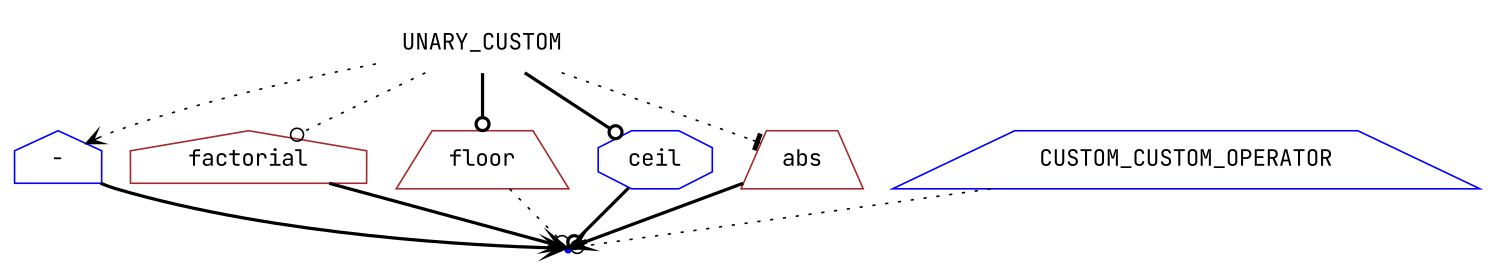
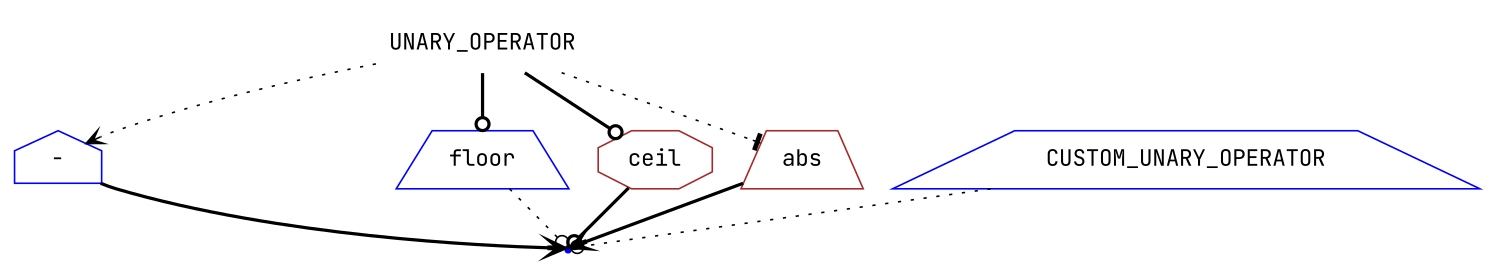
(483, 44) -> (483, 44)
(249, 160) -> none
(483, 160) -> (483, 160)
(655, 160) -> (655, 160)
(1186, 160) -> (1186, 160)
